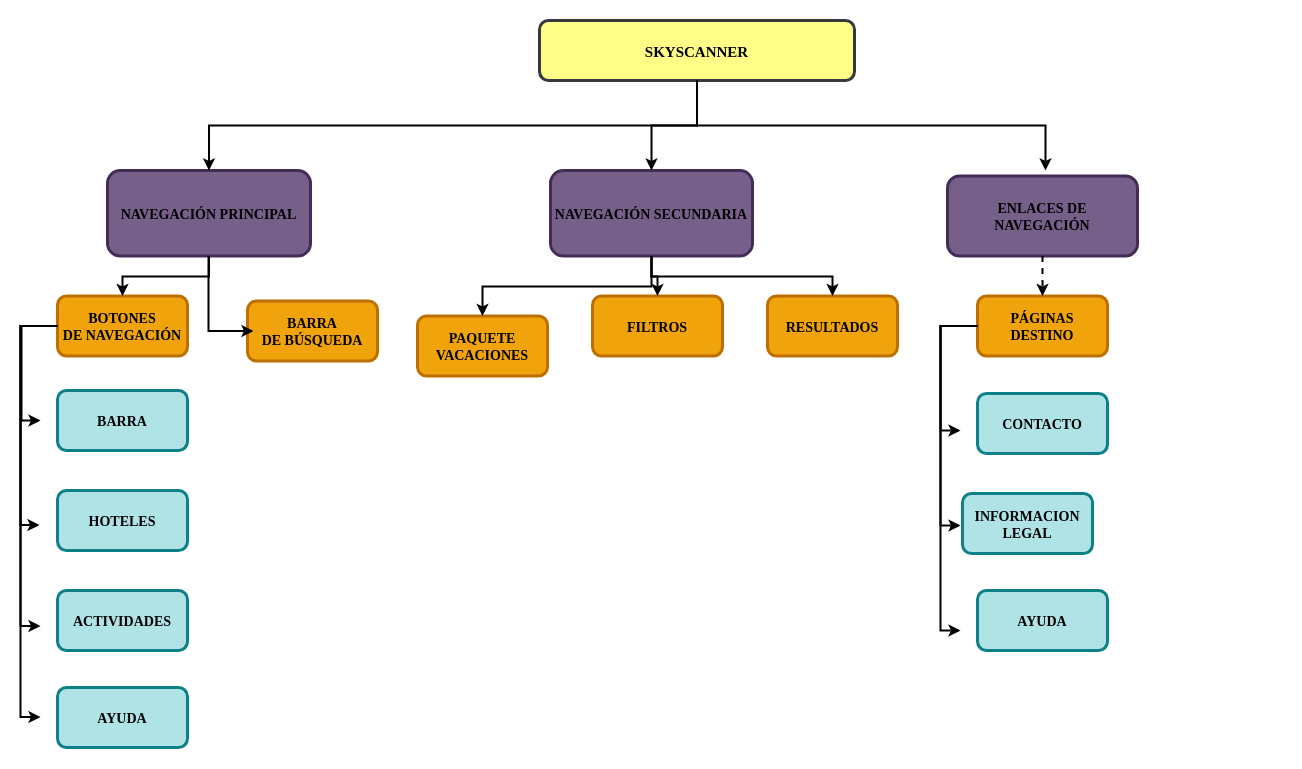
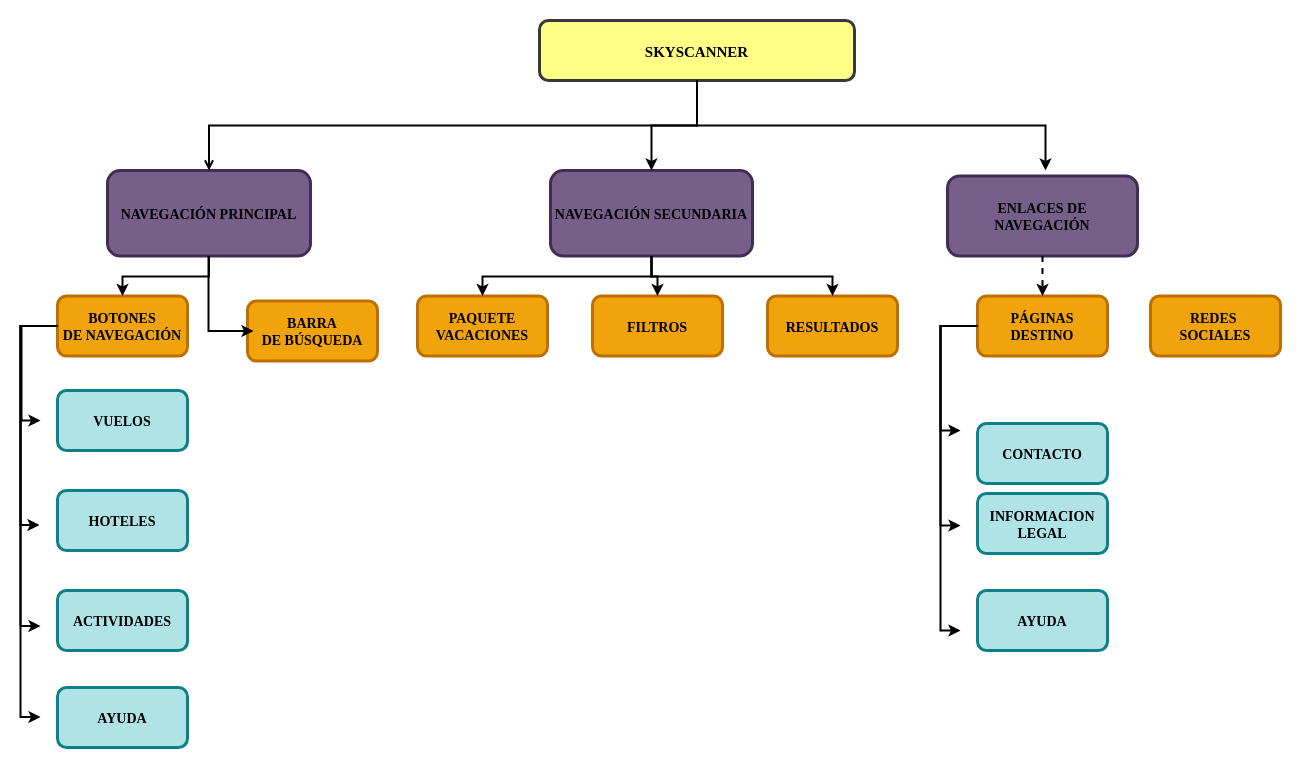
(209, 160) -> (209, 161)
none -> (1216, 326)
(483, 346) -> (483, 326)
(122, 421) -> (122, 421)
(1043, 424) -> (1043, 454)
(1028, 524) -> (1043, 524)
